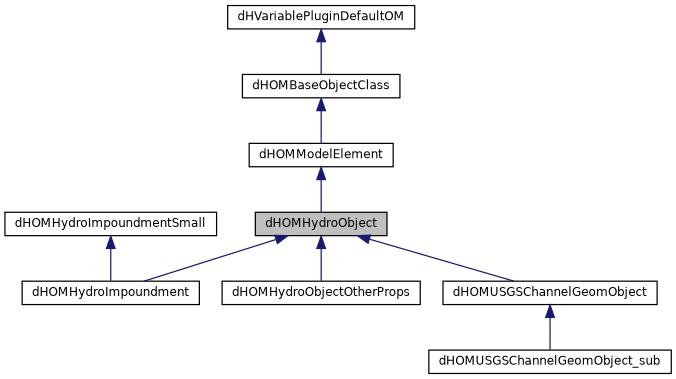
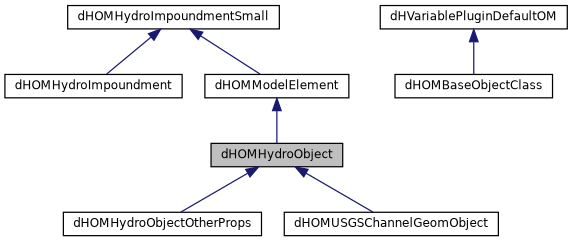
(321, 127) -> (230, 55)
(210, 260) -> none
(550, 362) -> none
